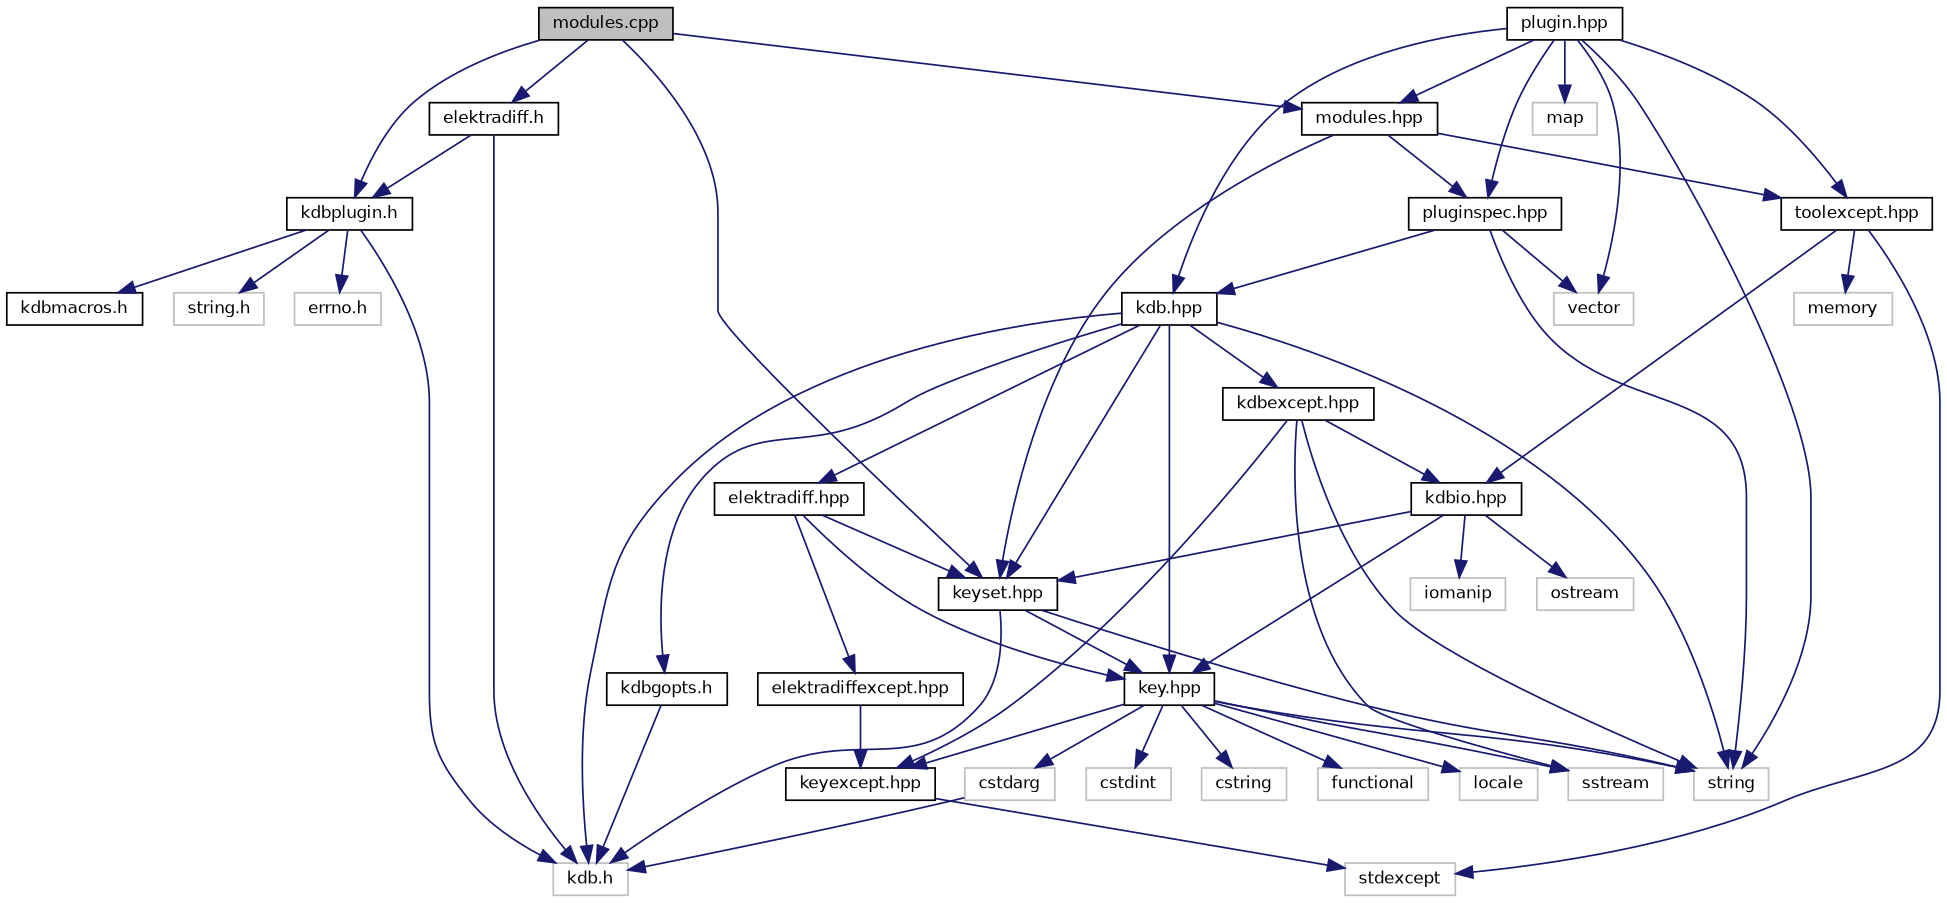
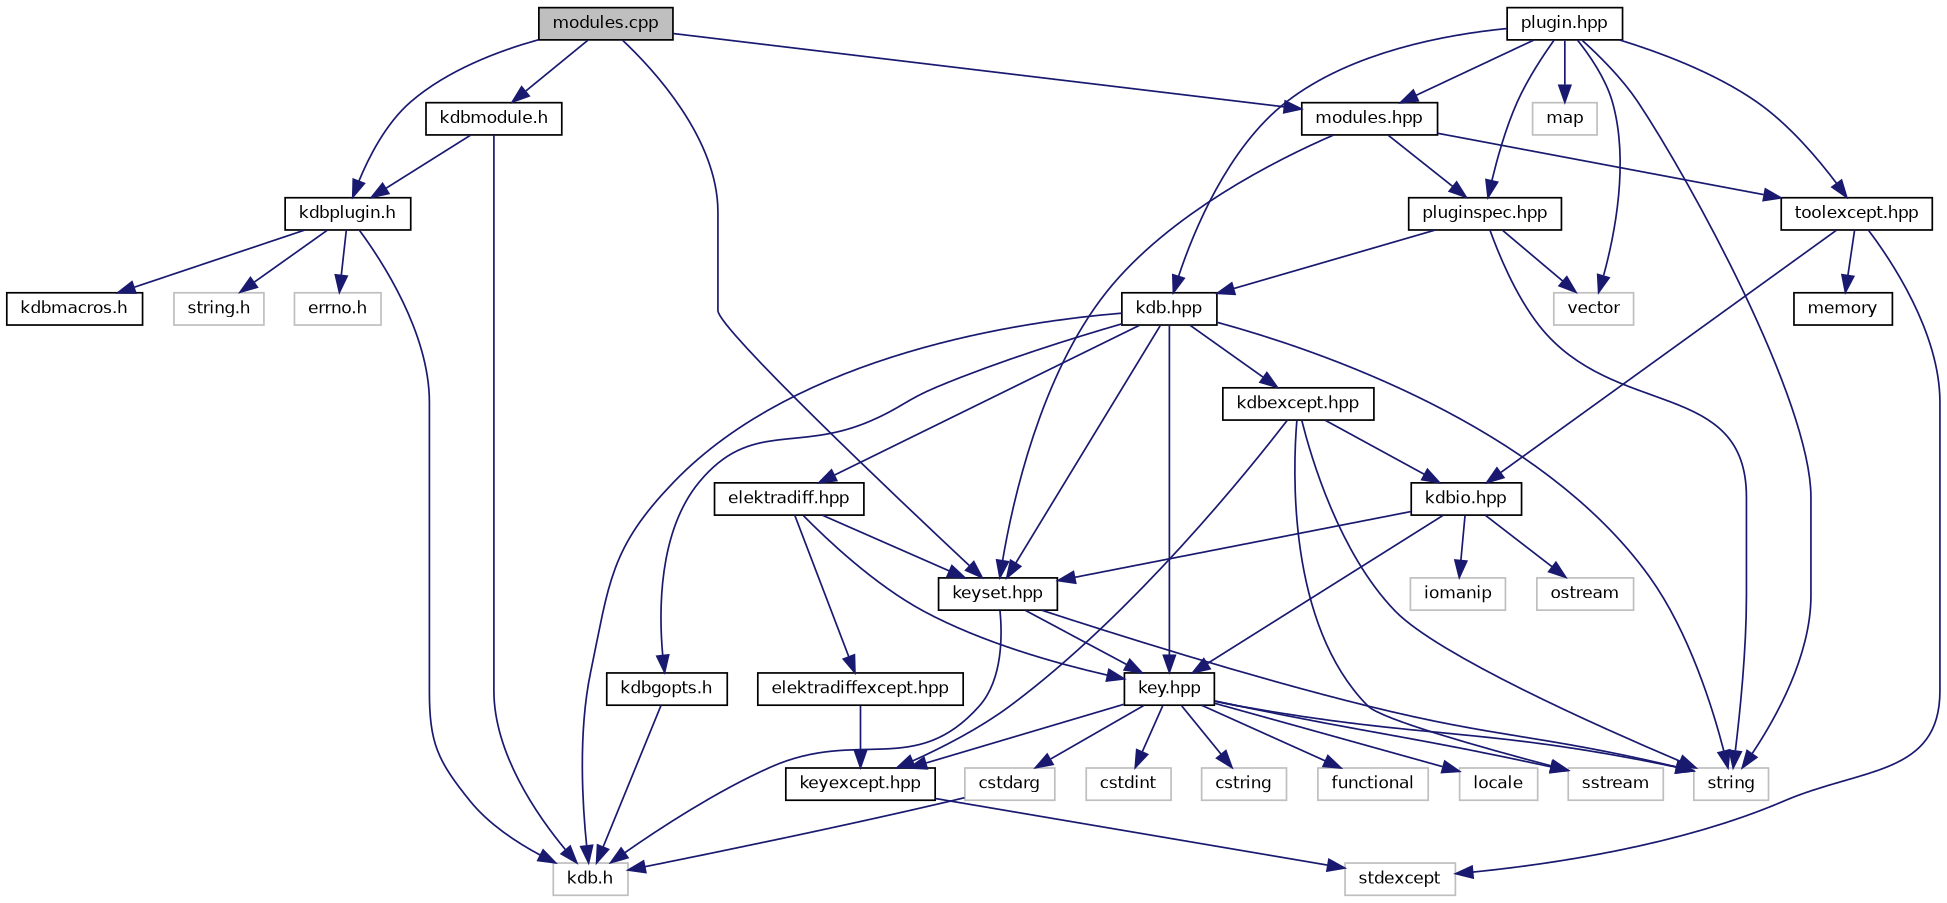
(494, 119) -> (494, 119)
(1843, 309) -> (1843, 309)
